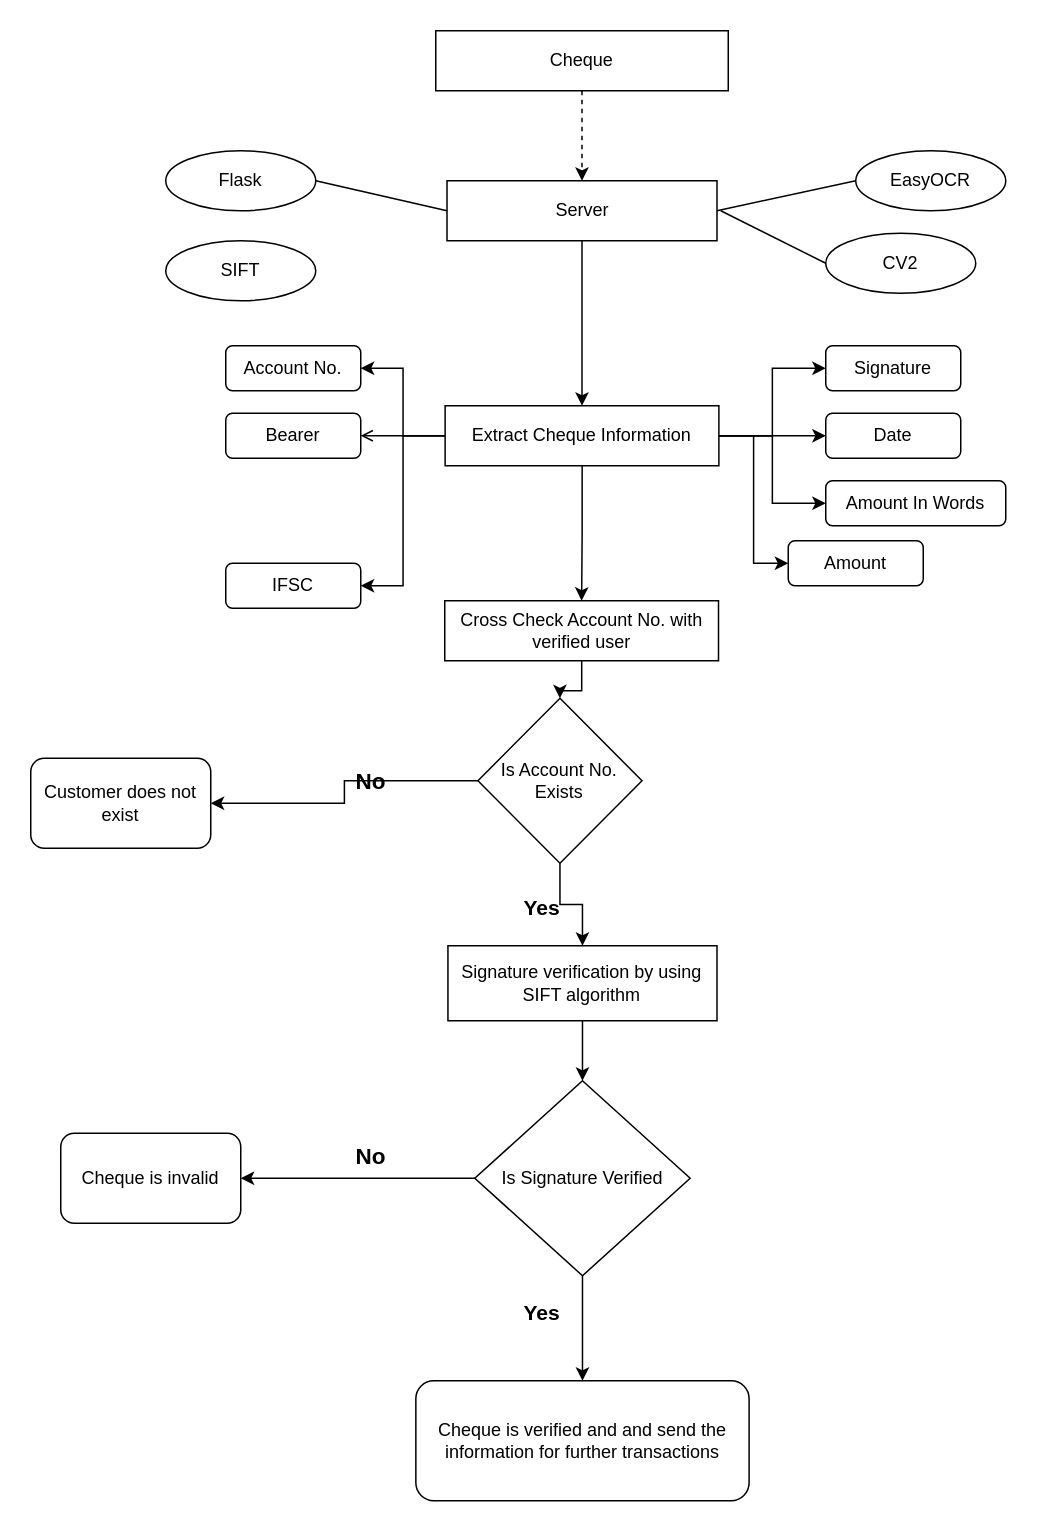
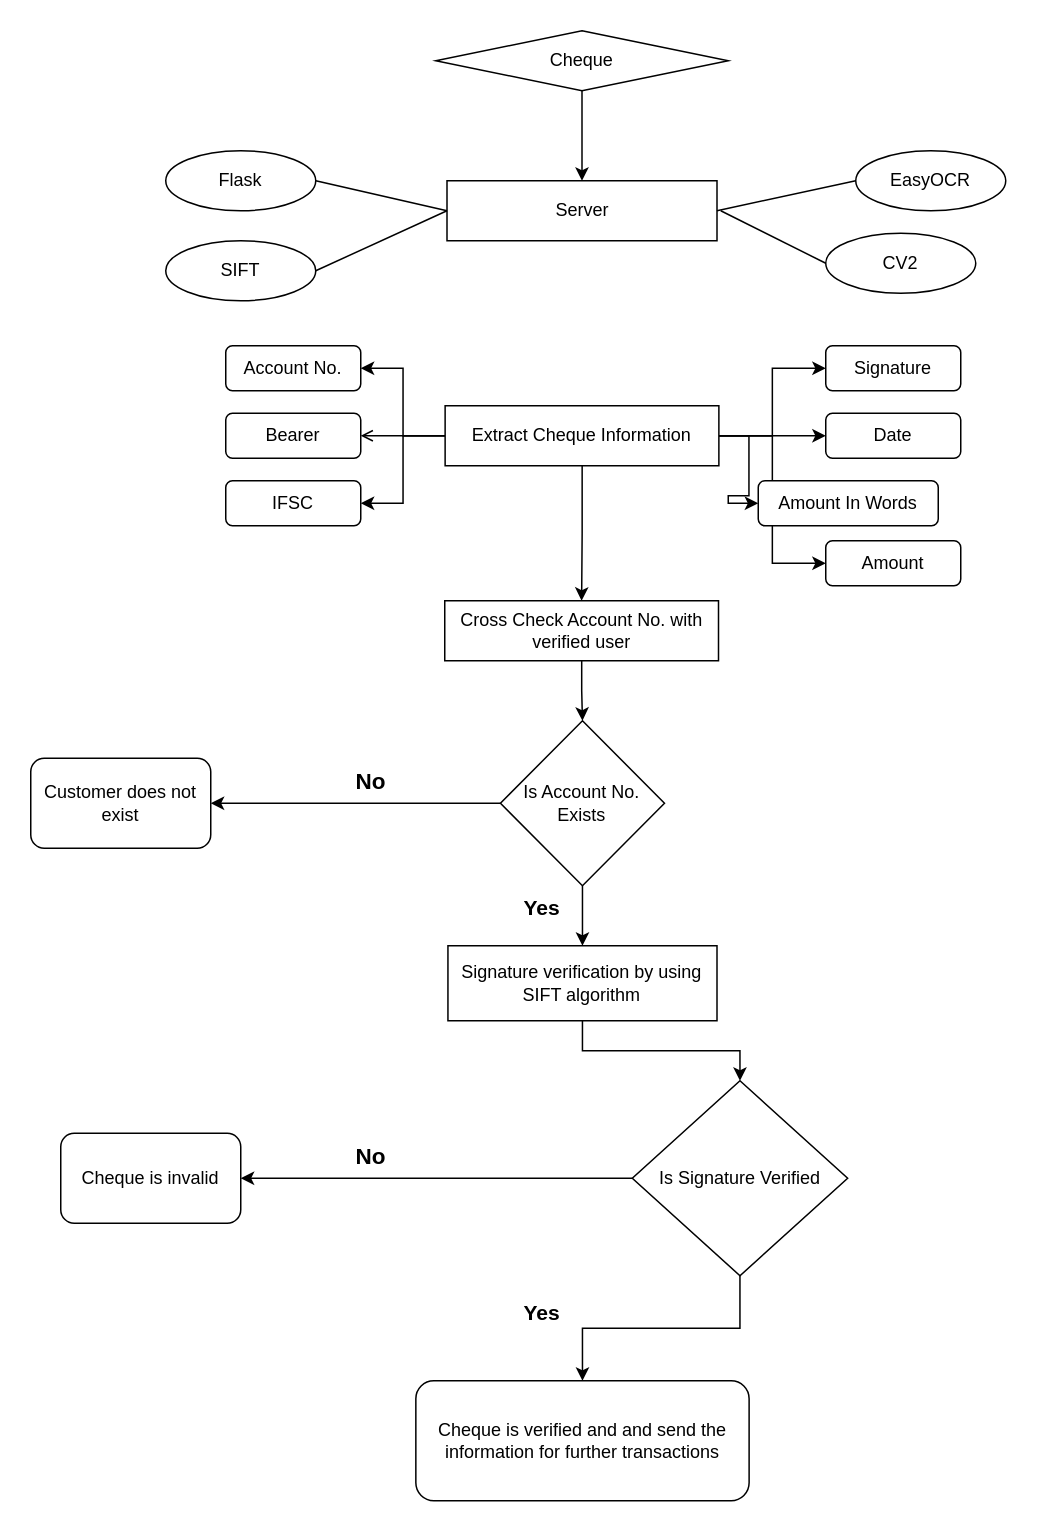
(582, 61) -> (582, 61)
(582, 131) -> (582, 131)
none -> (380, 241)
(582, 318) -> none
(916, 503) -> (848, 503)
(856, 563) -> (893, 563)
(293, 586) -> (293, 503)
(560, 781) -> (582, 803)
(582, 1178) -> (740, 1178)
